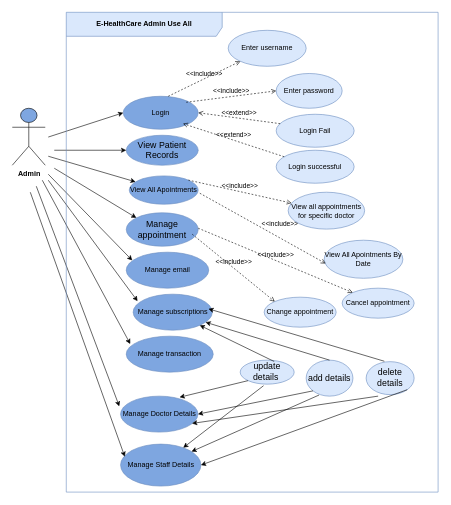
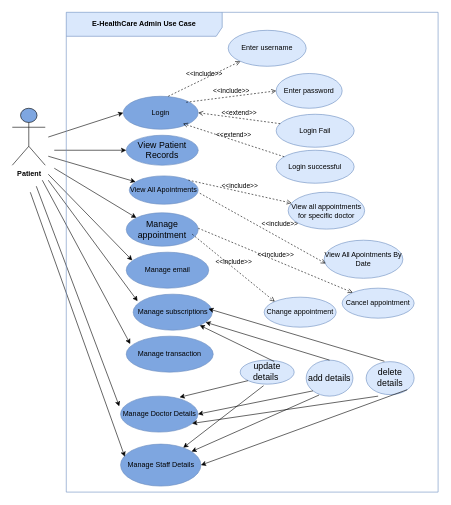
(144, 24) -> (144, 24)
(29, 174) -> (29, 174)
